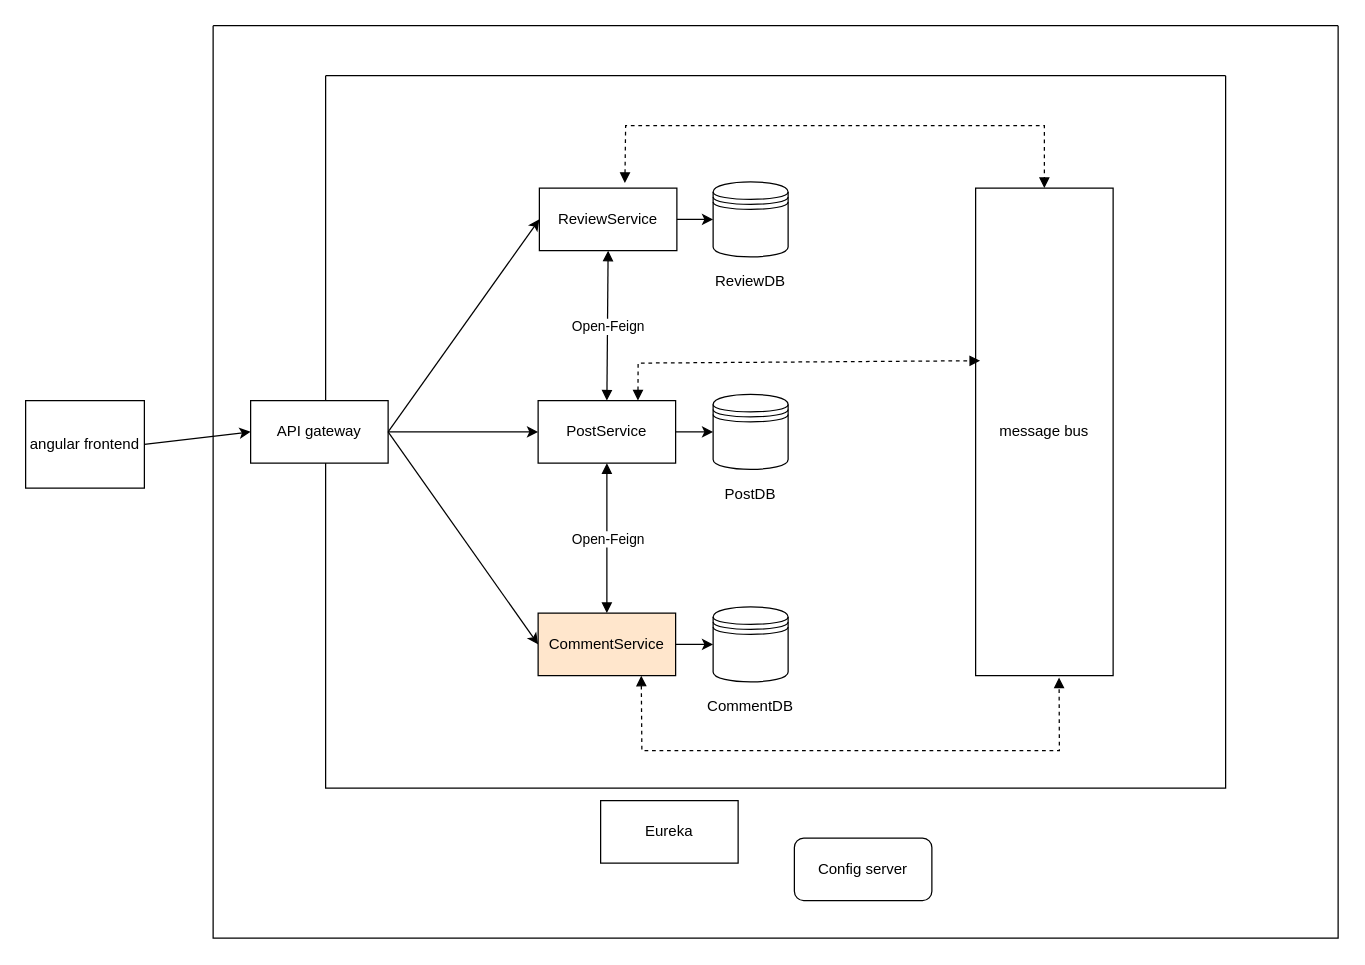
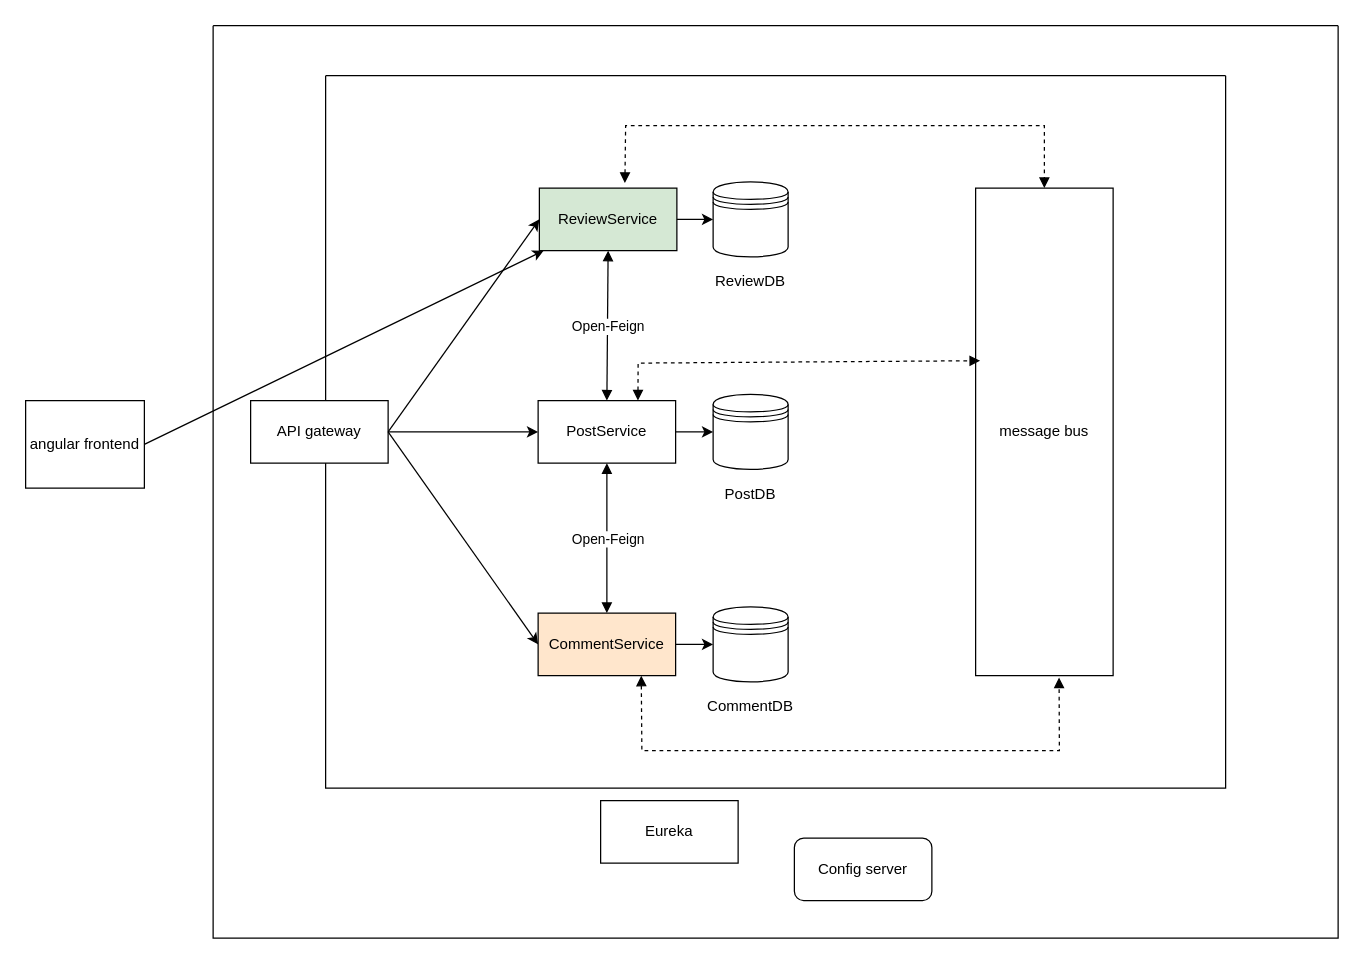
(608, 219) -> (608, 219)
(193, 439) -> (320, 359)
